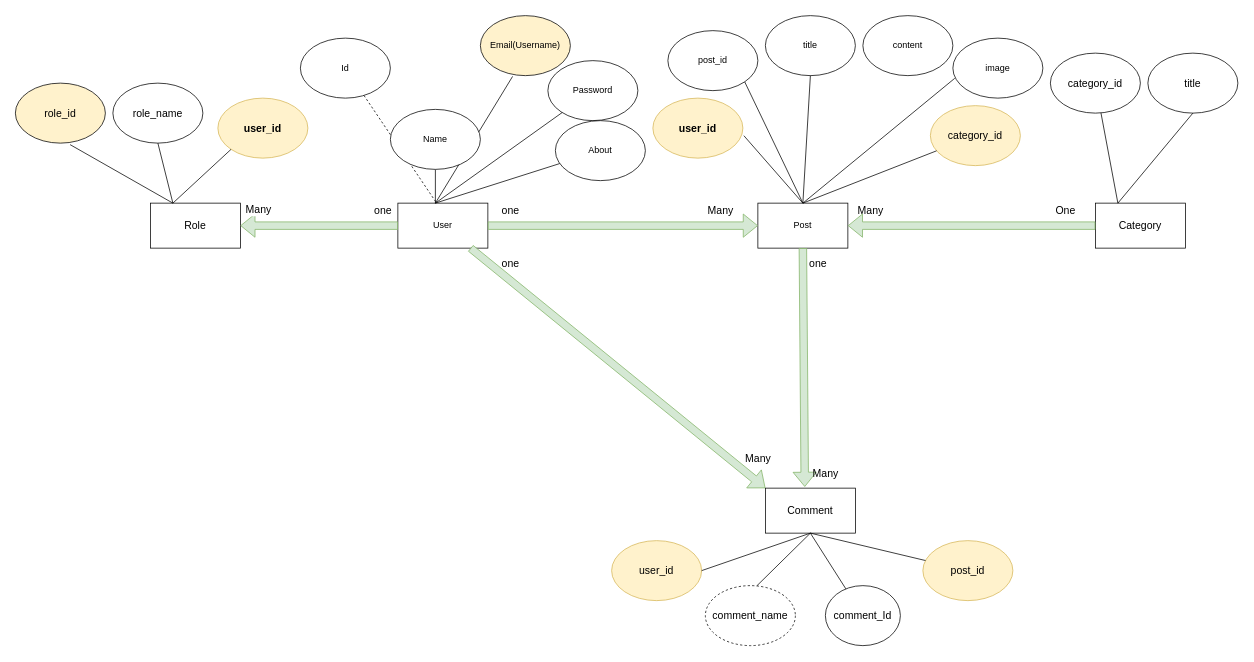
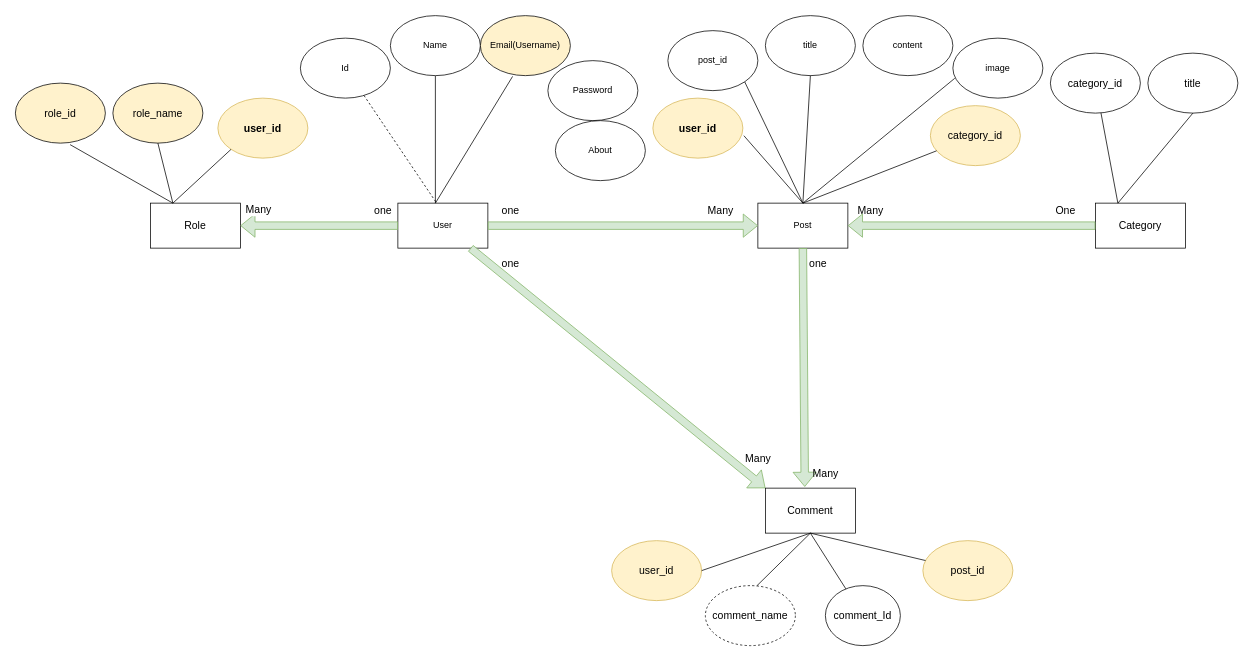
(158, 113) -> (158, 113)
(435, 139) -> (435, 45)
(445, 196) -> none
